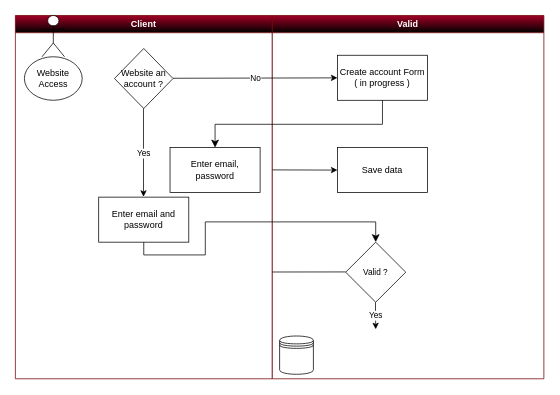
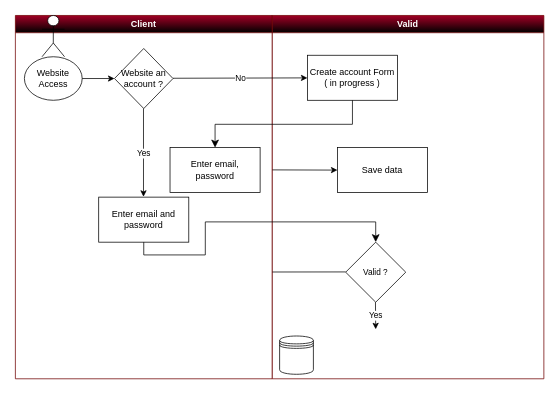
none -> (95, 78)
(382, 78) -> (352, 78)
